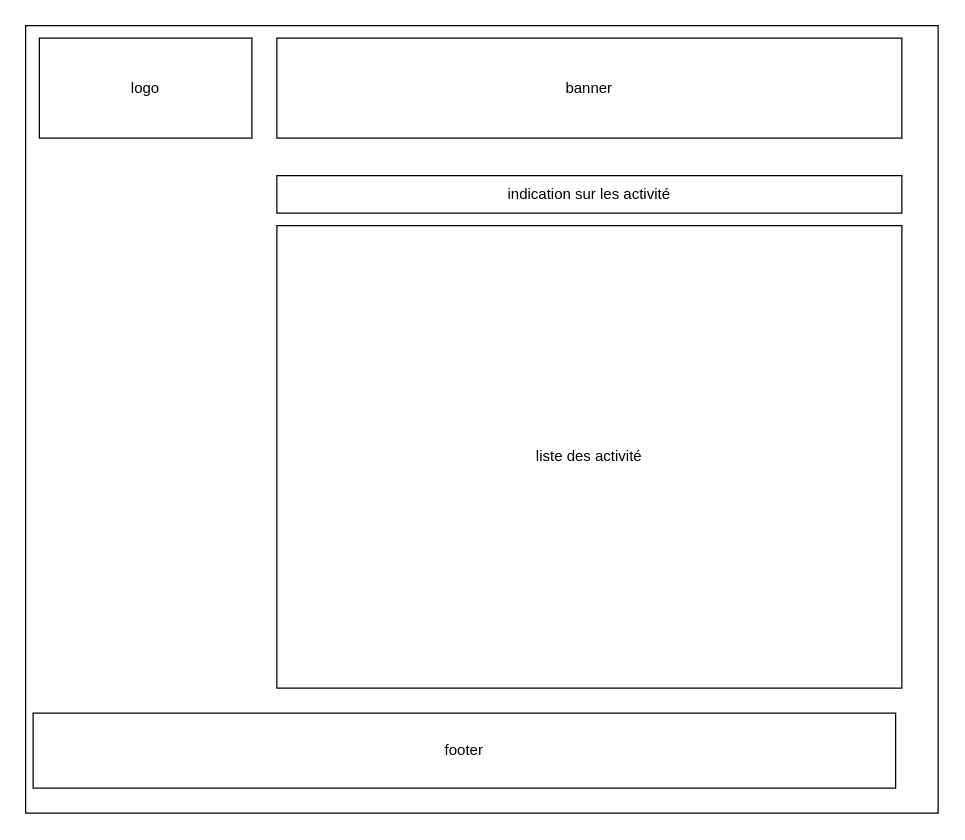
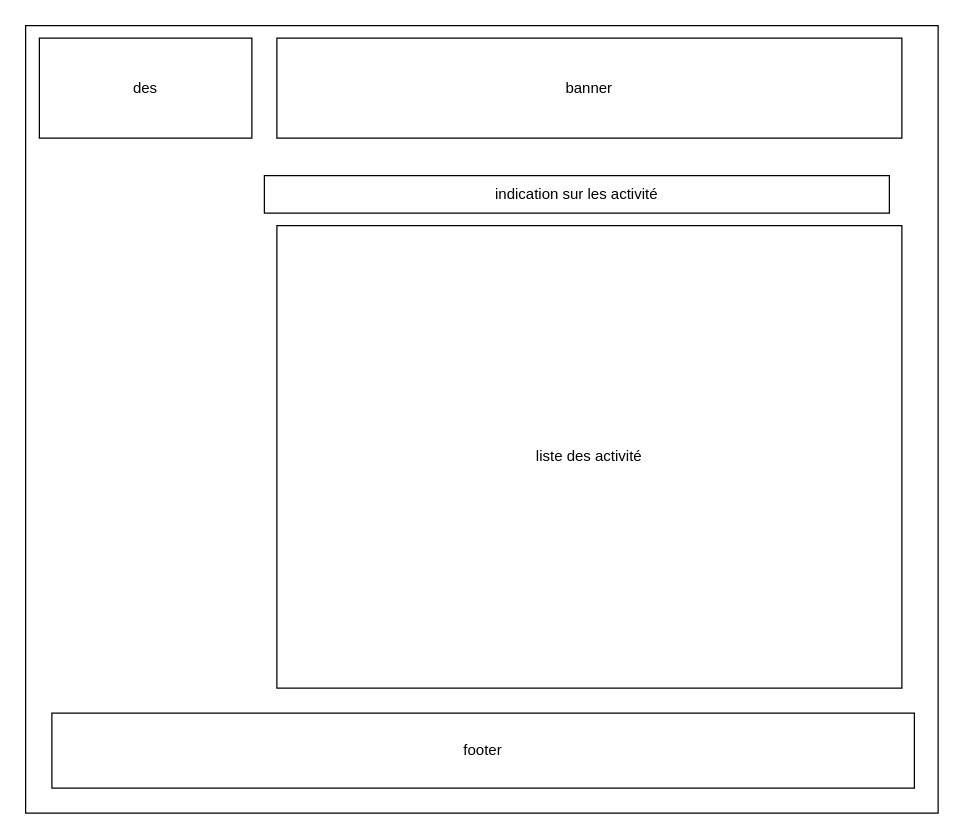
(146, 88) -> (146, 88)
(589, 194) -> (577, 194)
(464, 751) -> (483, 751)
